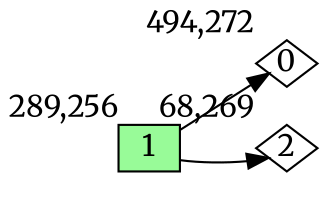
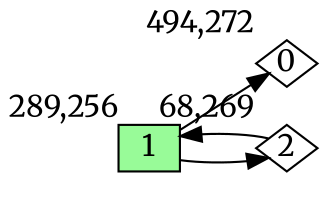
none -> (235, 134)
